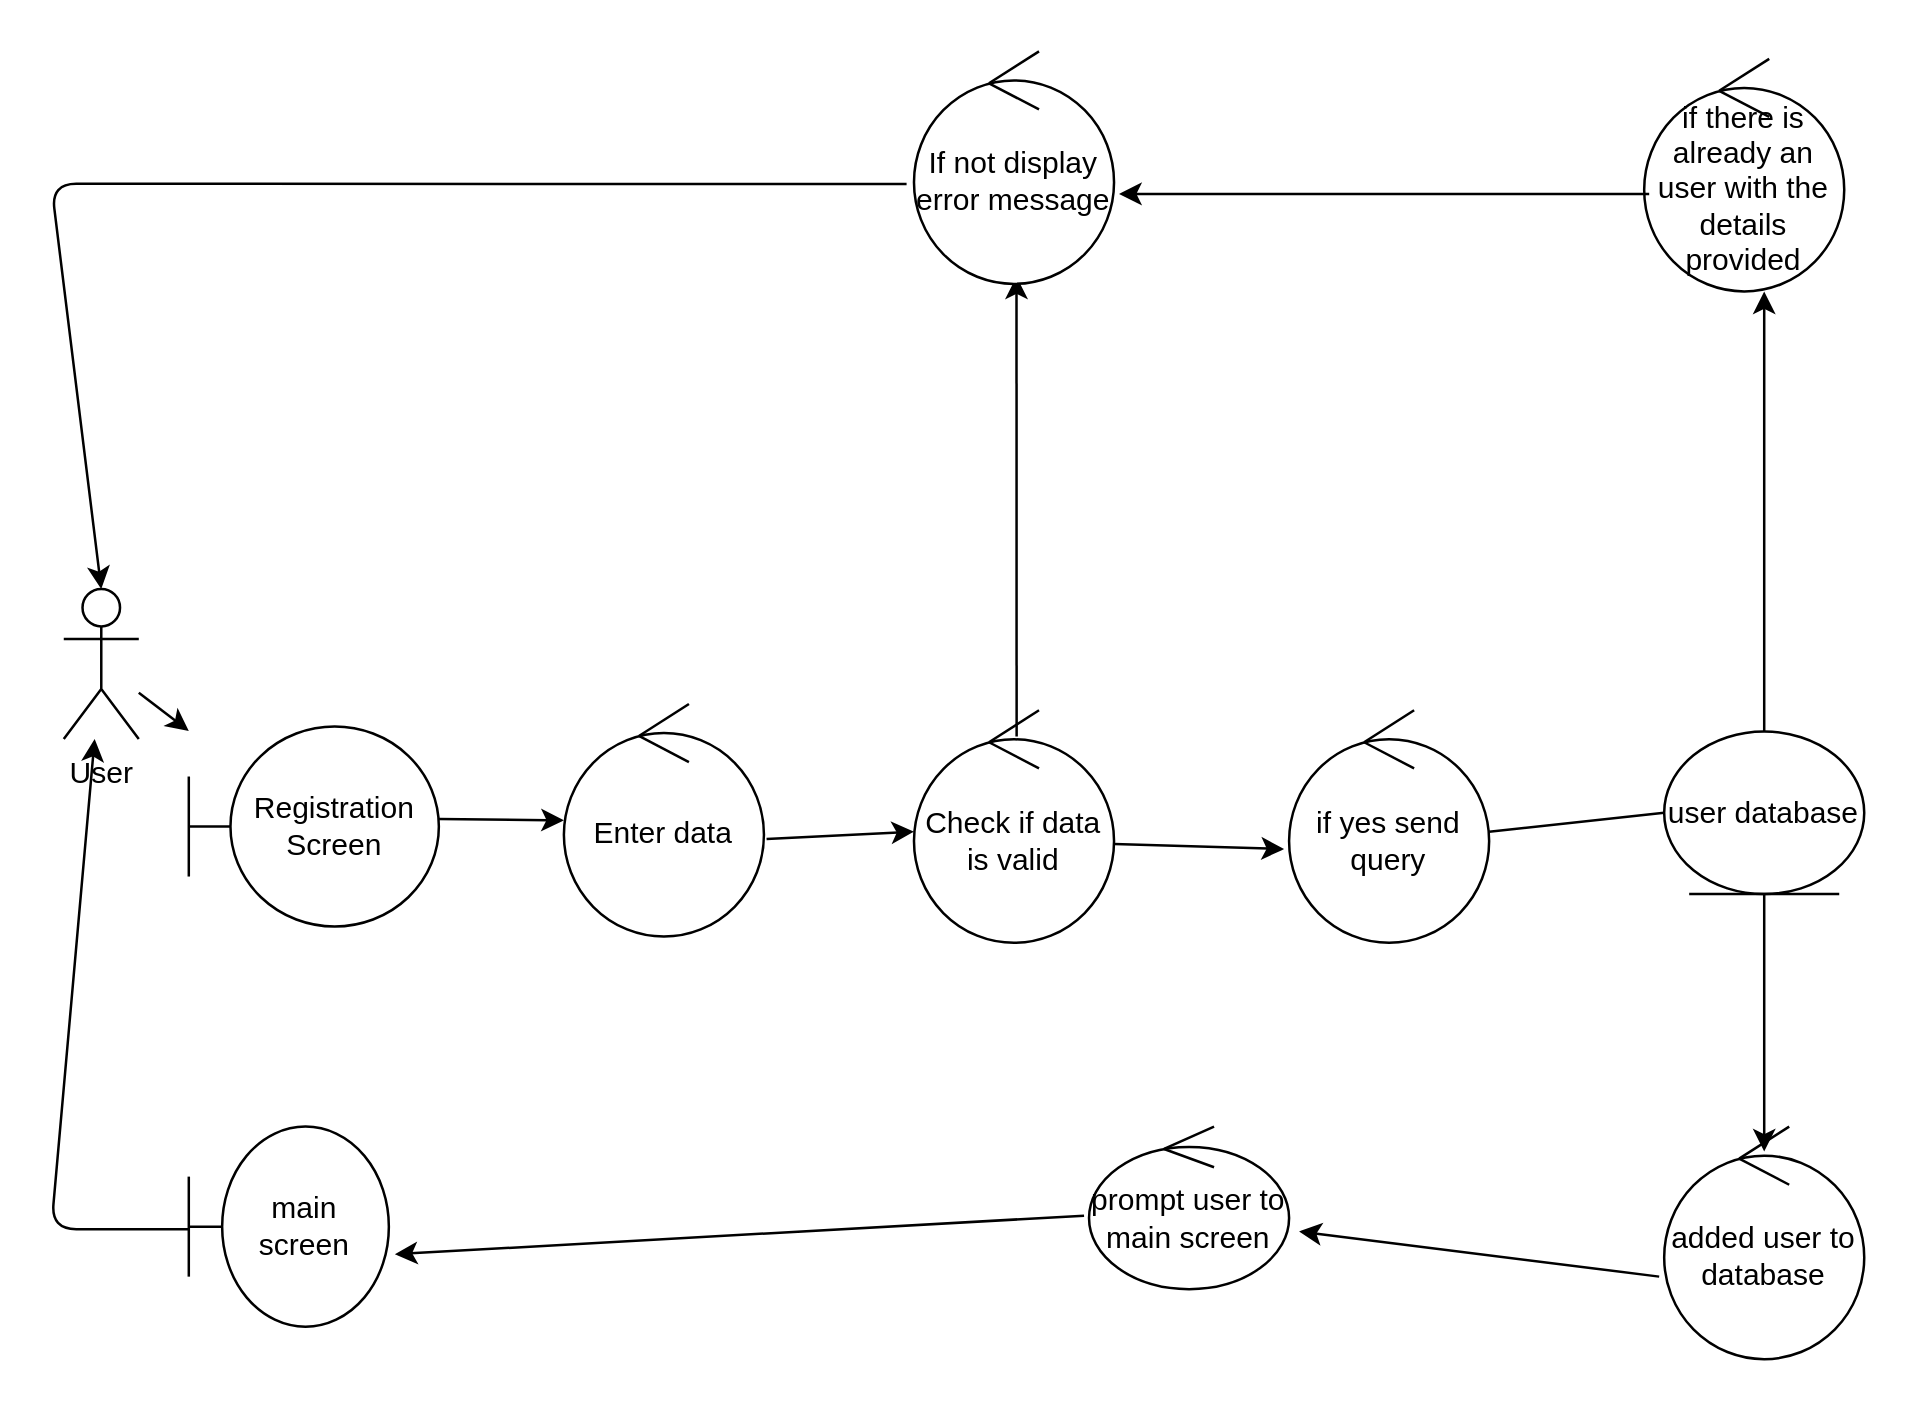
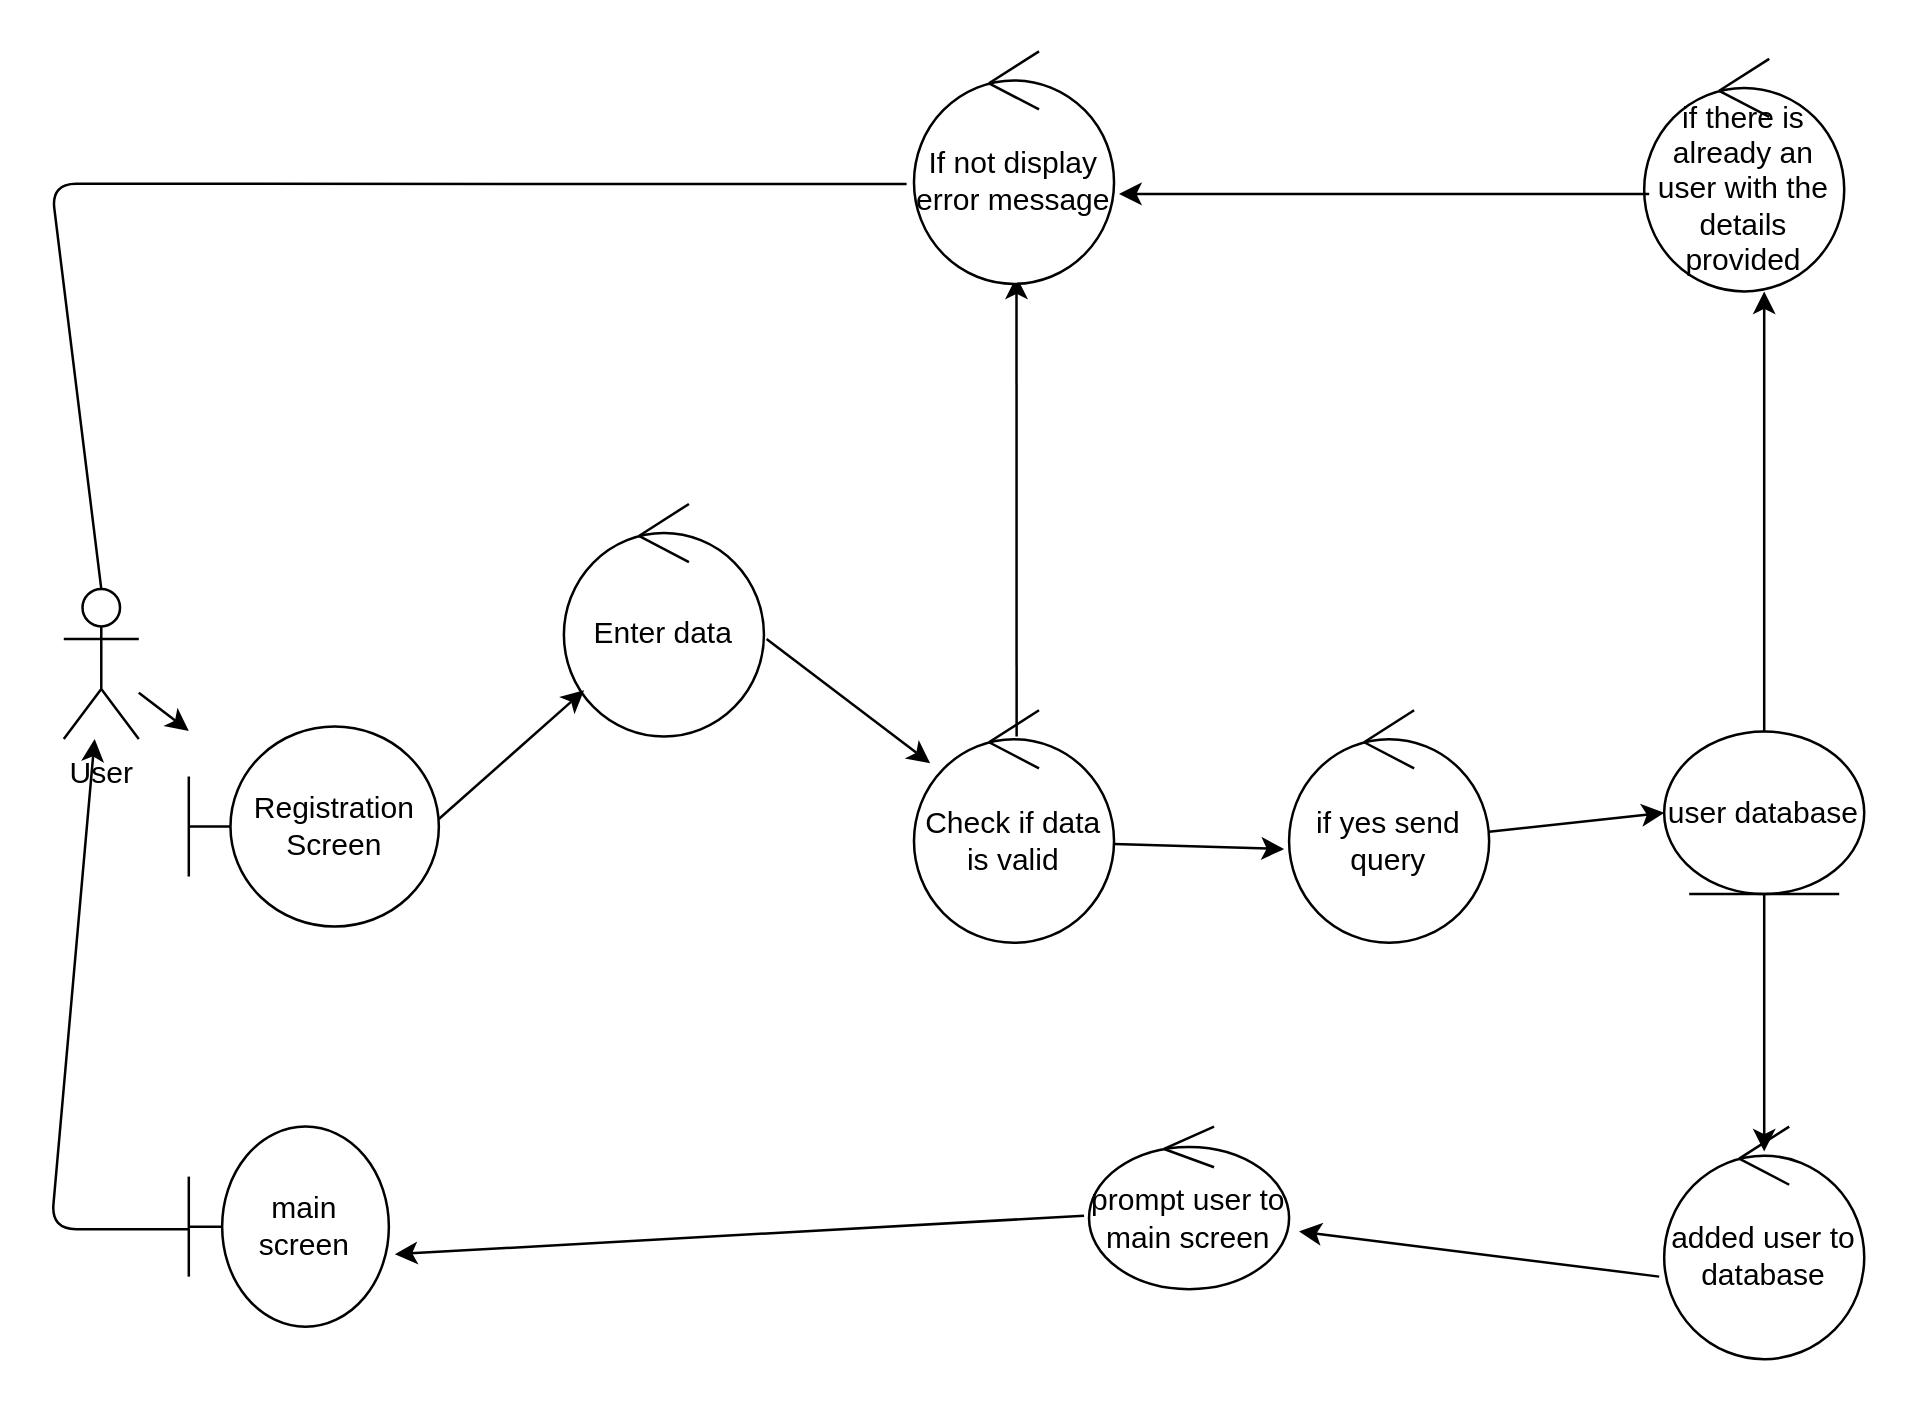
(99, 570) -> (100, 577)
(1653, 814) -> (1646, 814)
(664, 820) -> (664, 620)
